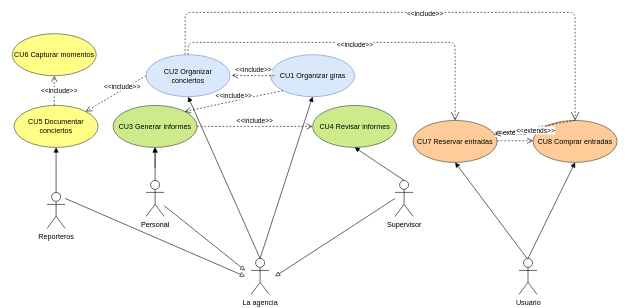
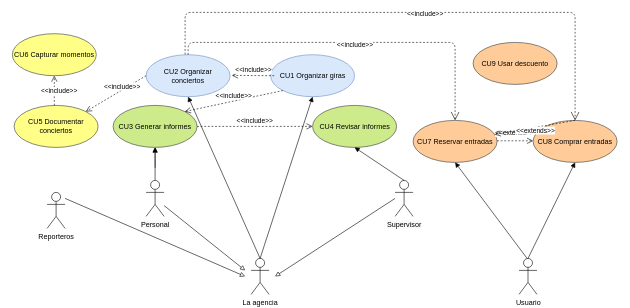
none -> (515, 63)
(56, 153) -> none
